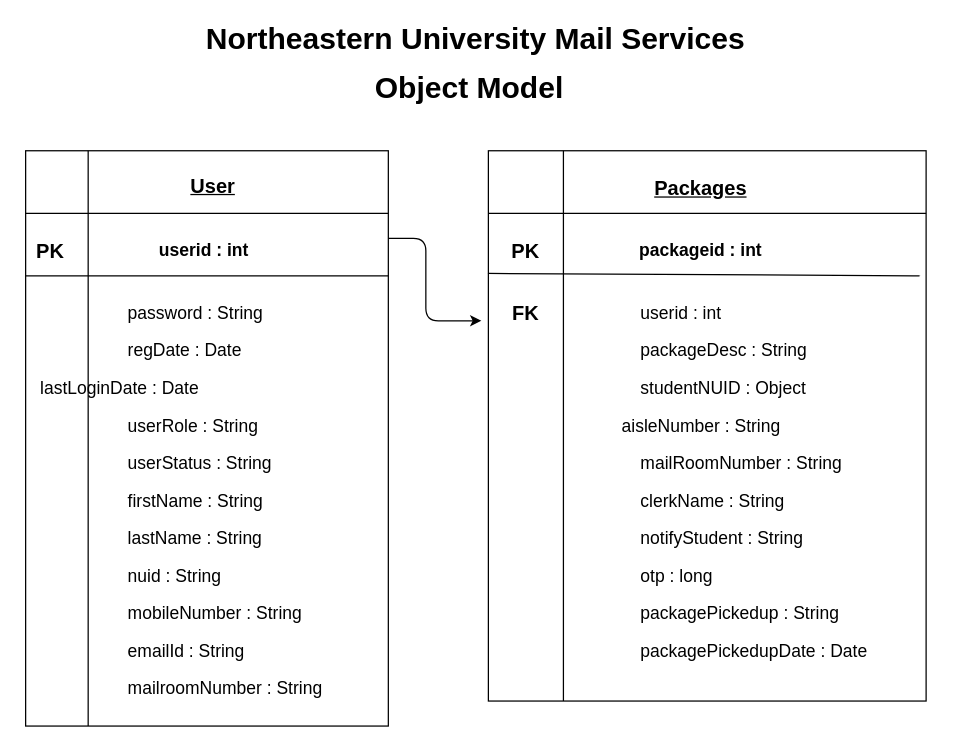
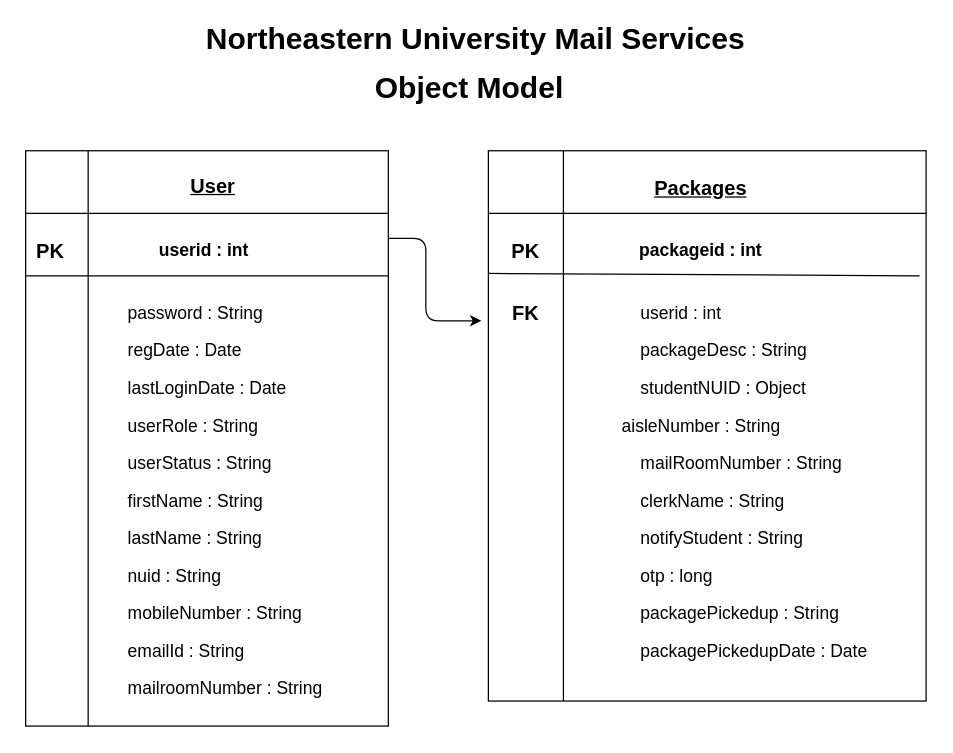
(141, 388) -> (229, 388)
